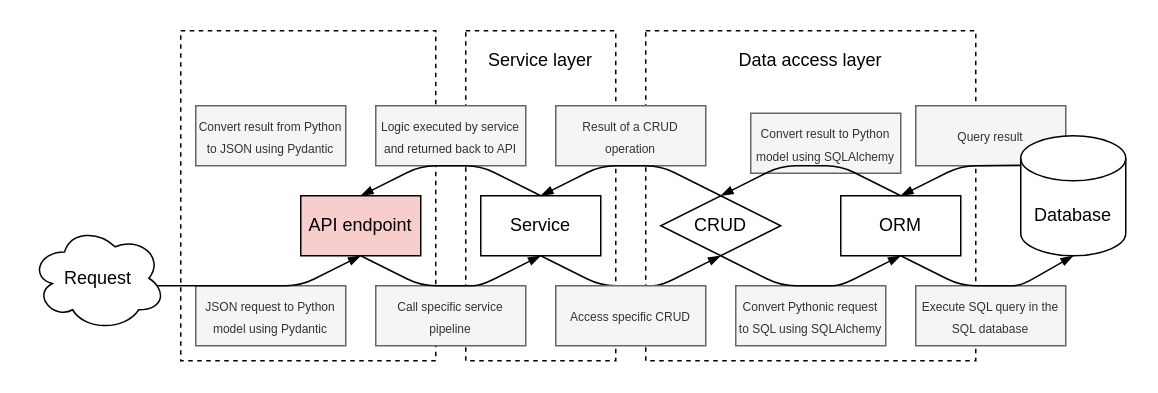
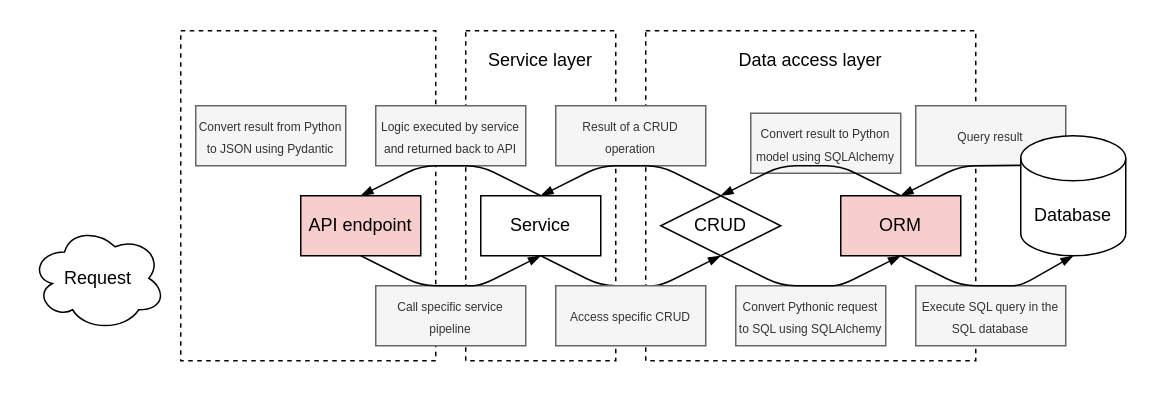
(901, 226) -> (901, 226)
(251, 286) -> none
(271, 316) -> none
